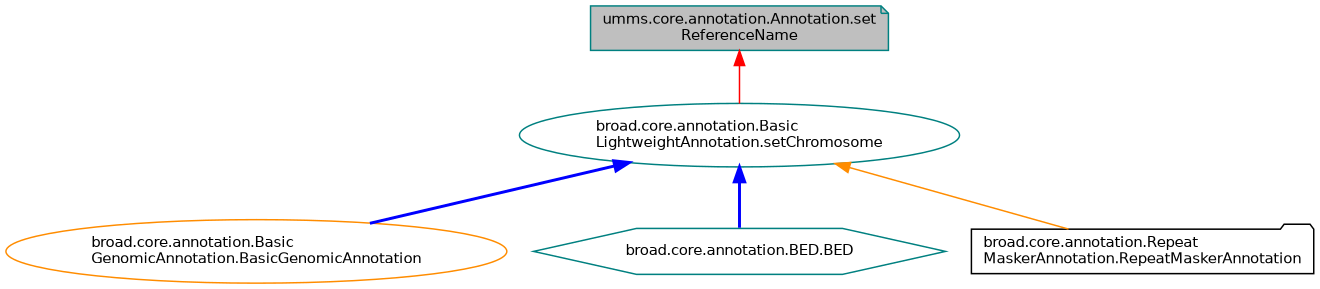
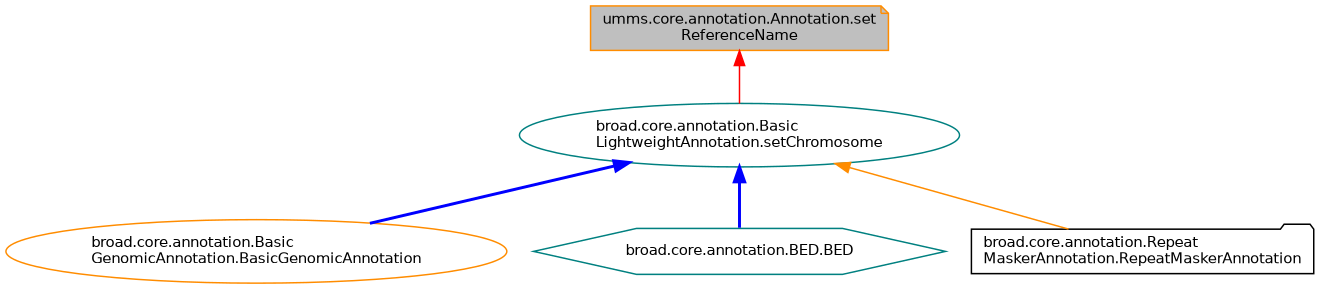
(739, 28) -> (739, 28)
